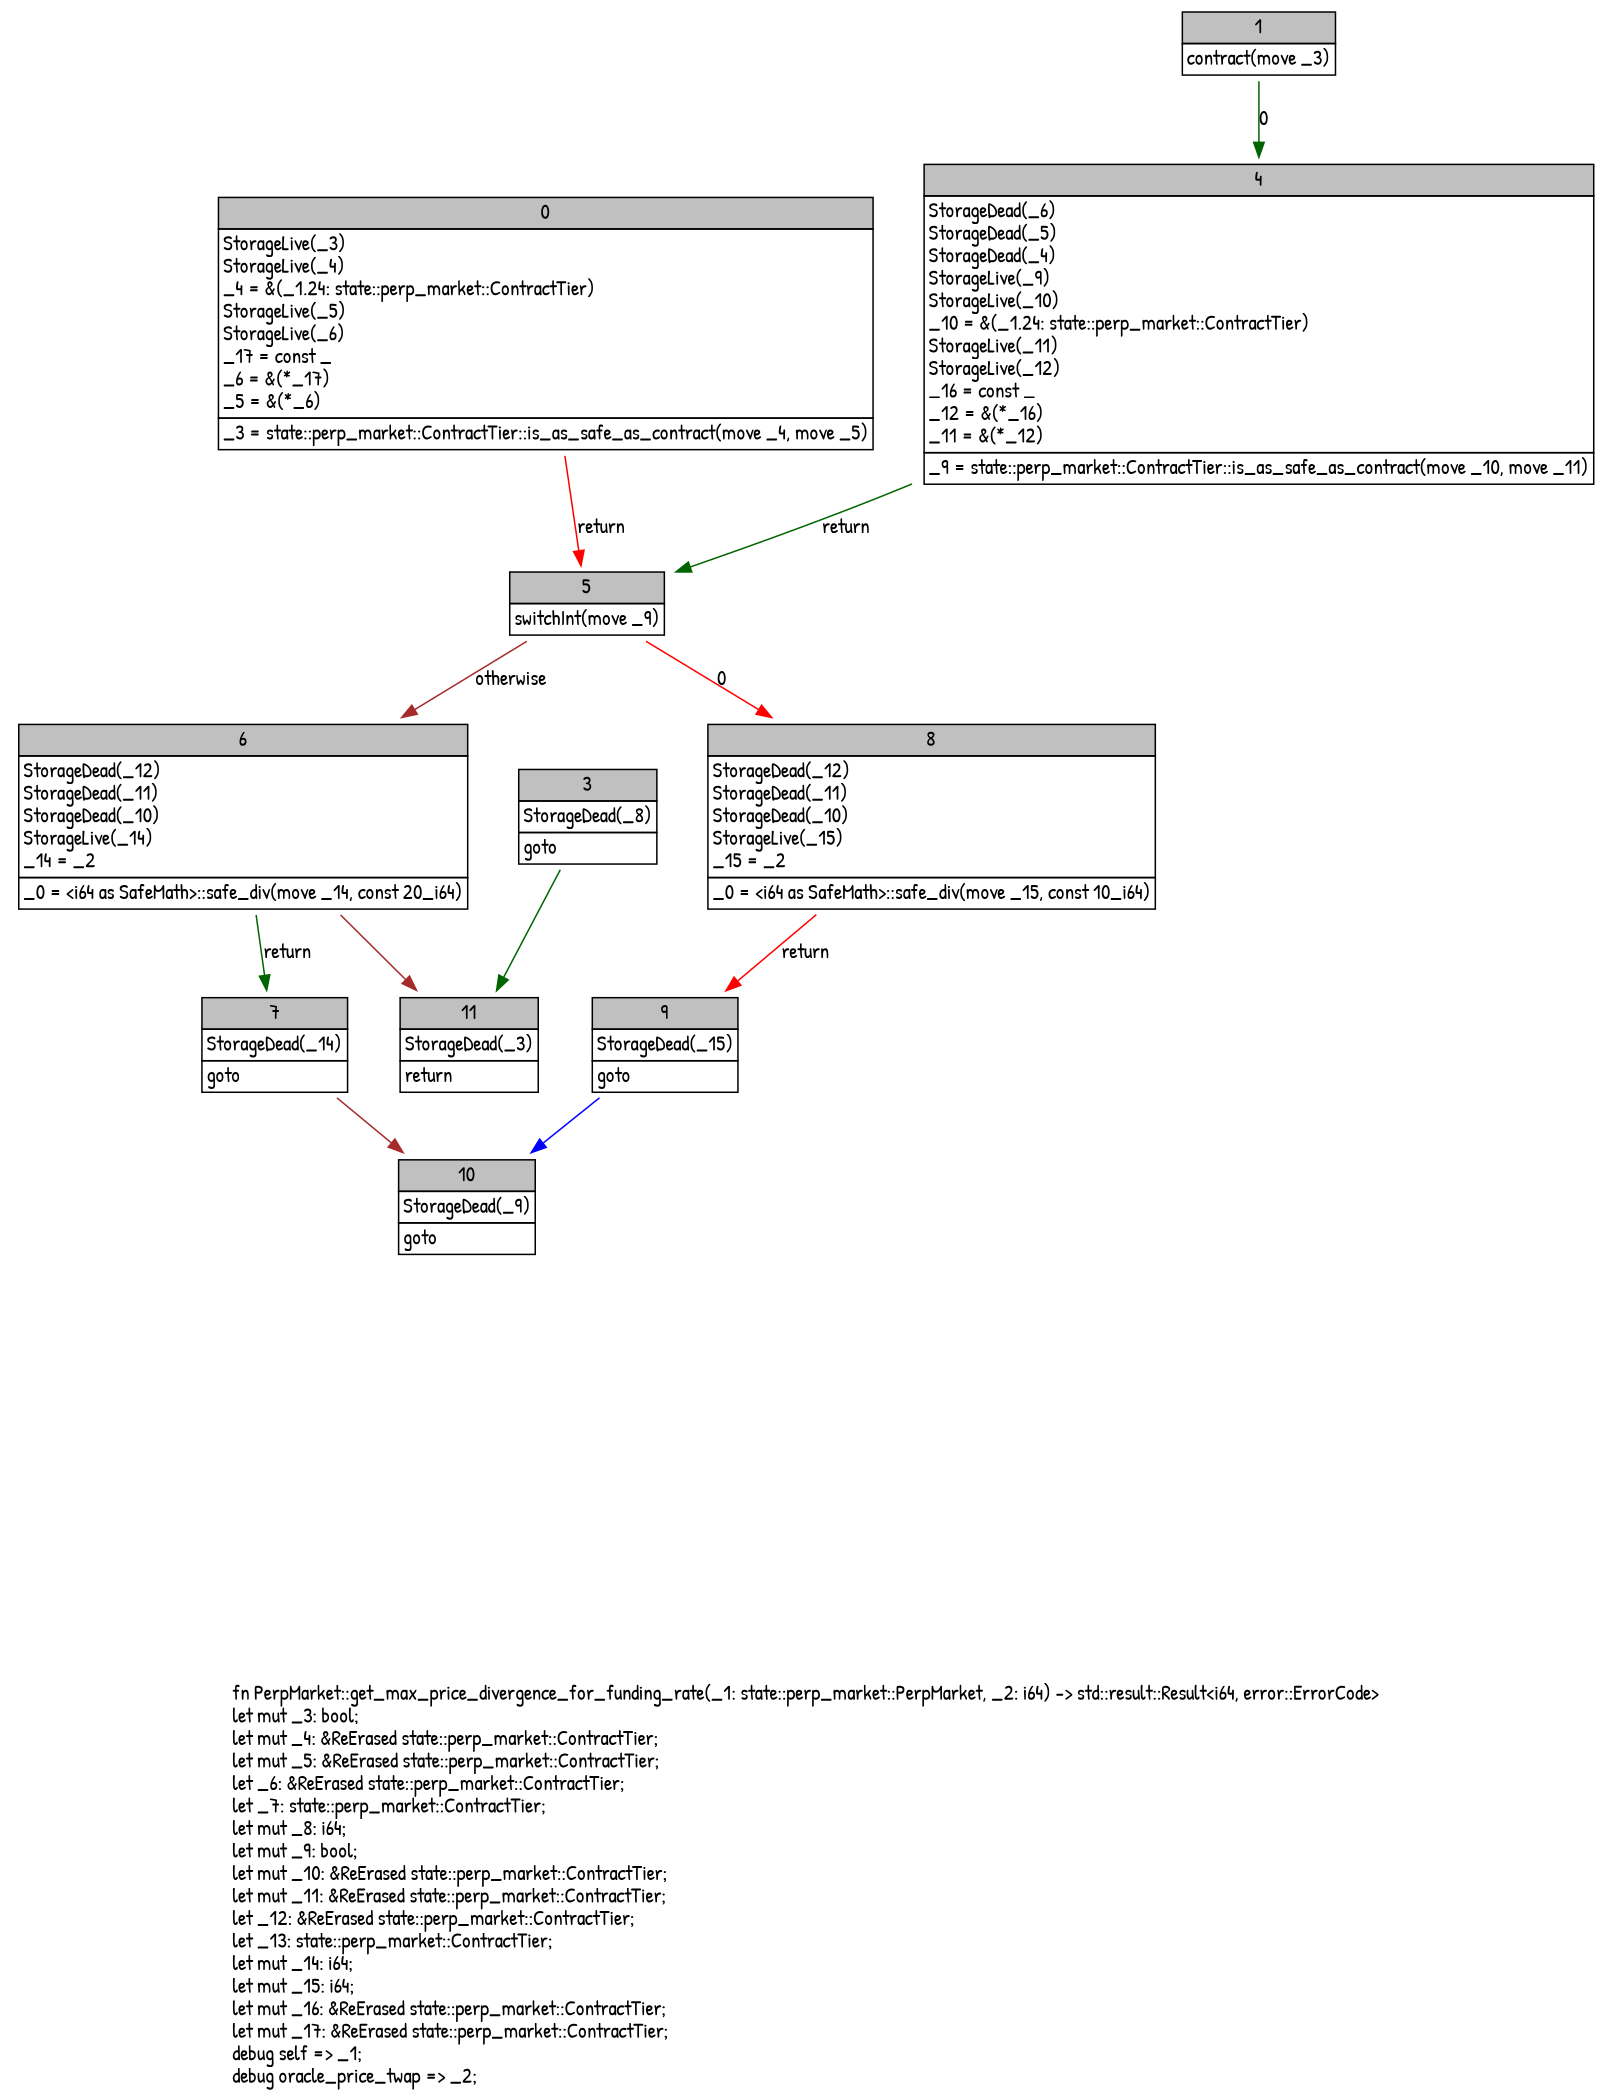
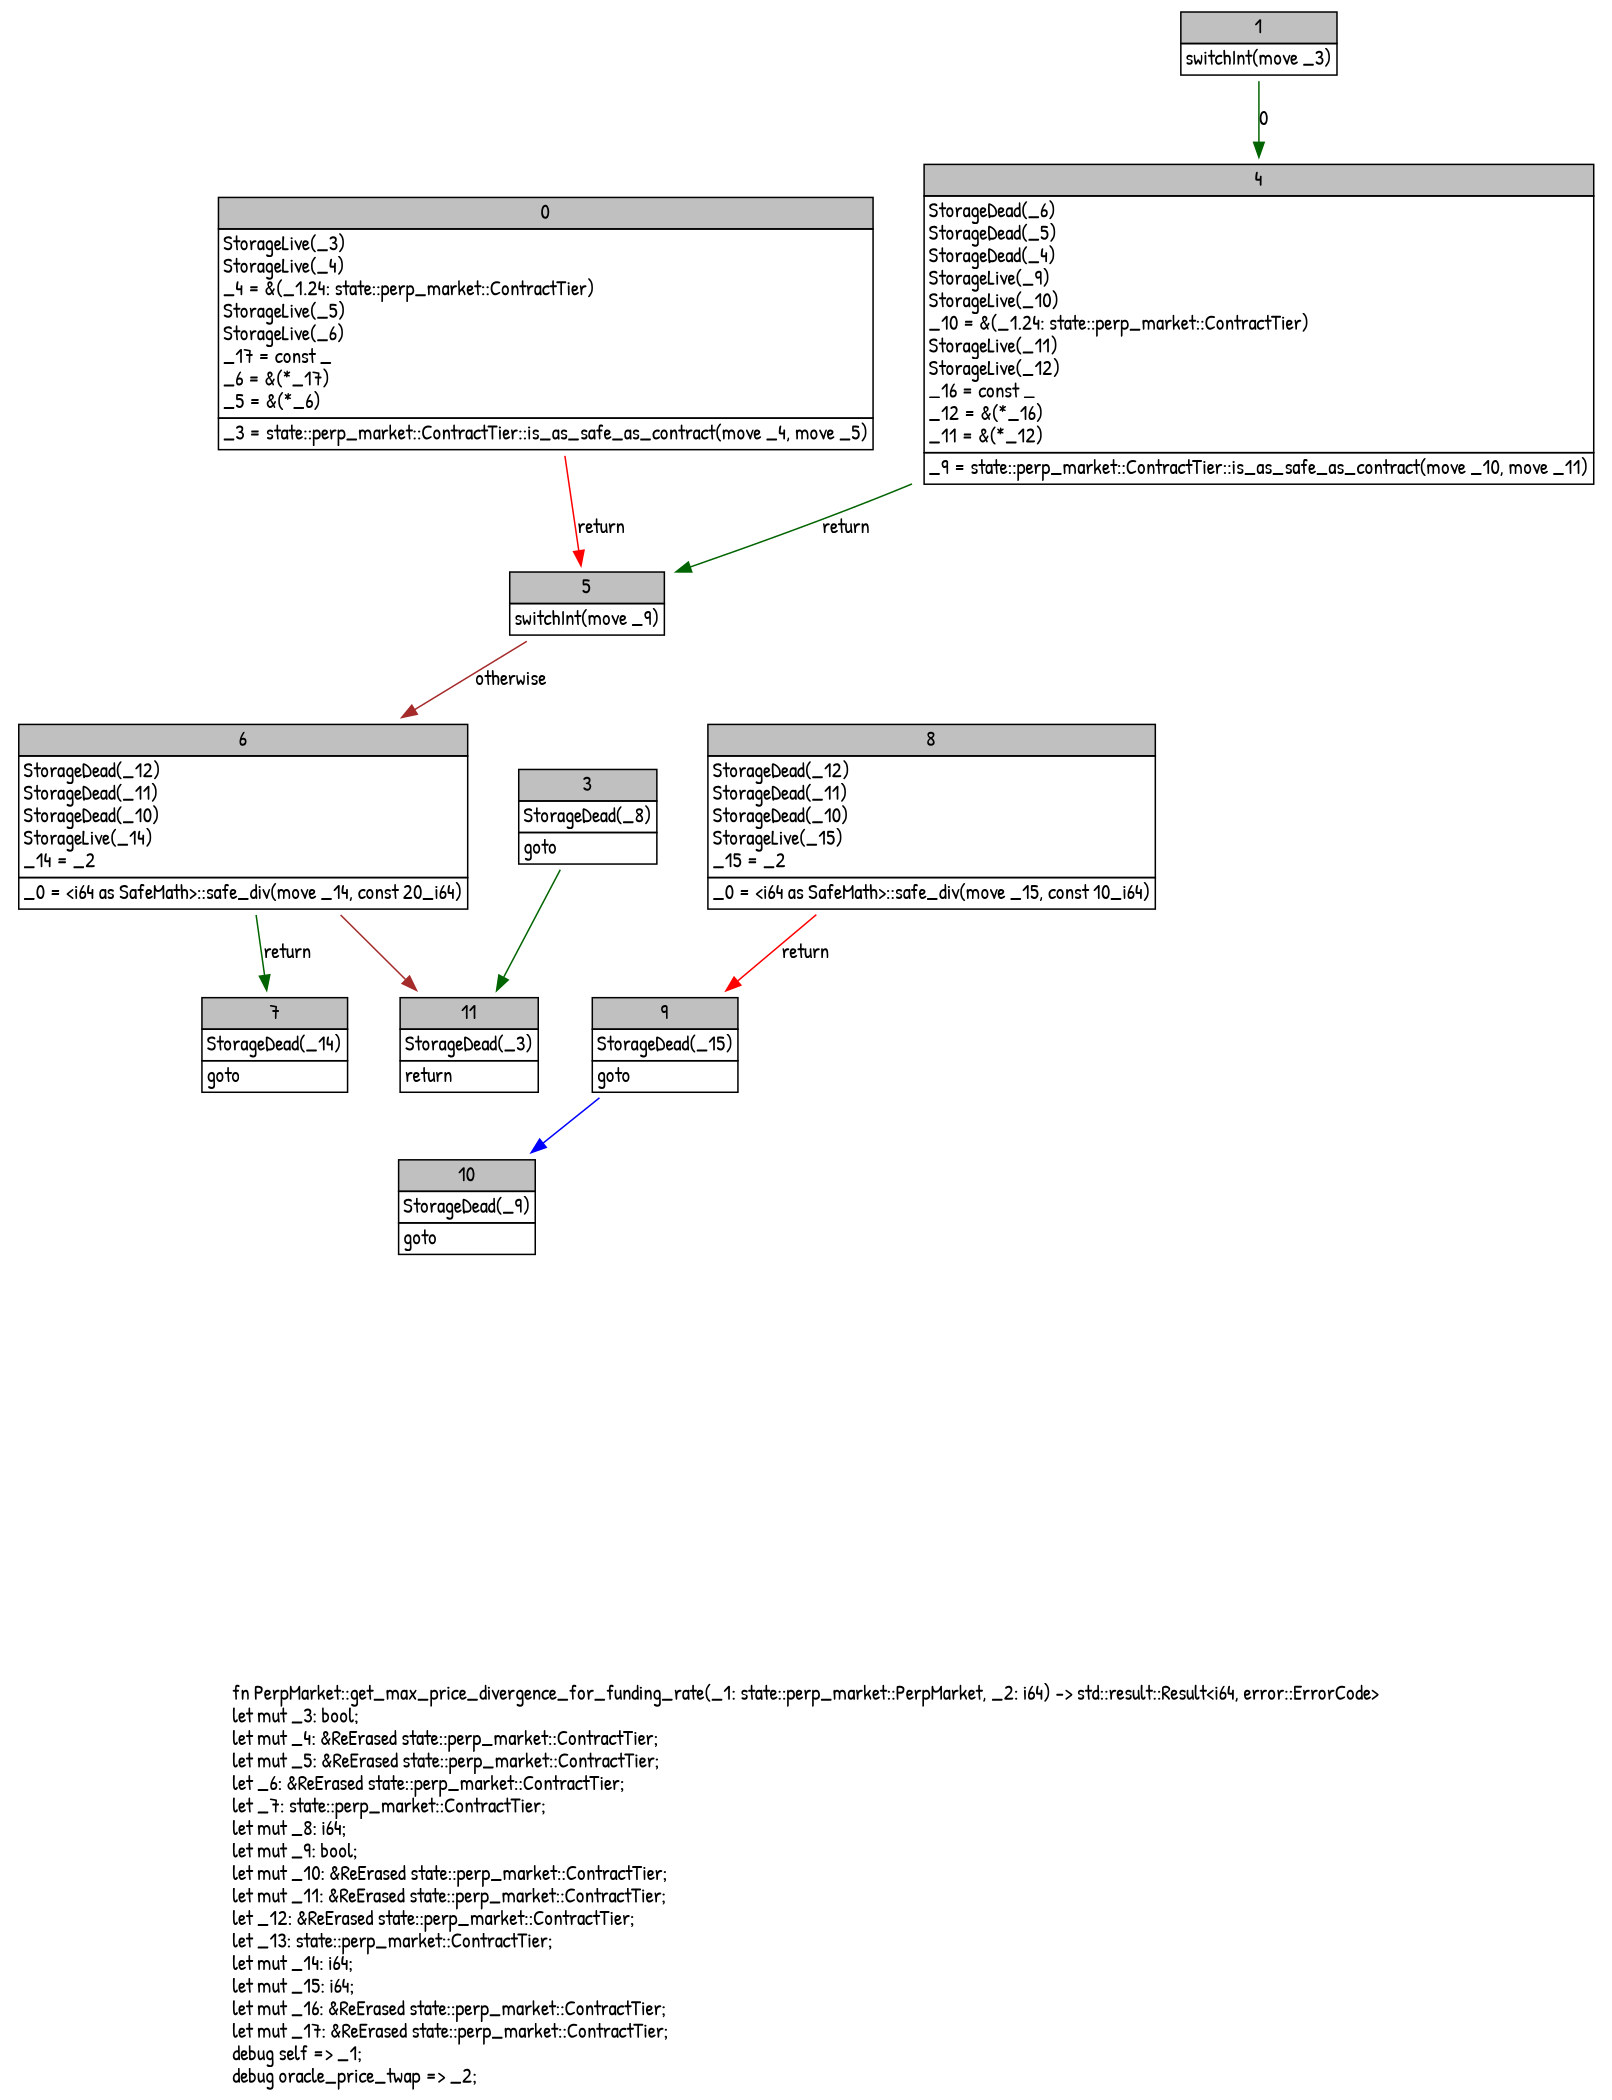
(1259, 59) -> (1259, 59)
(702, 675) -> none
(364, 1120) -> none
